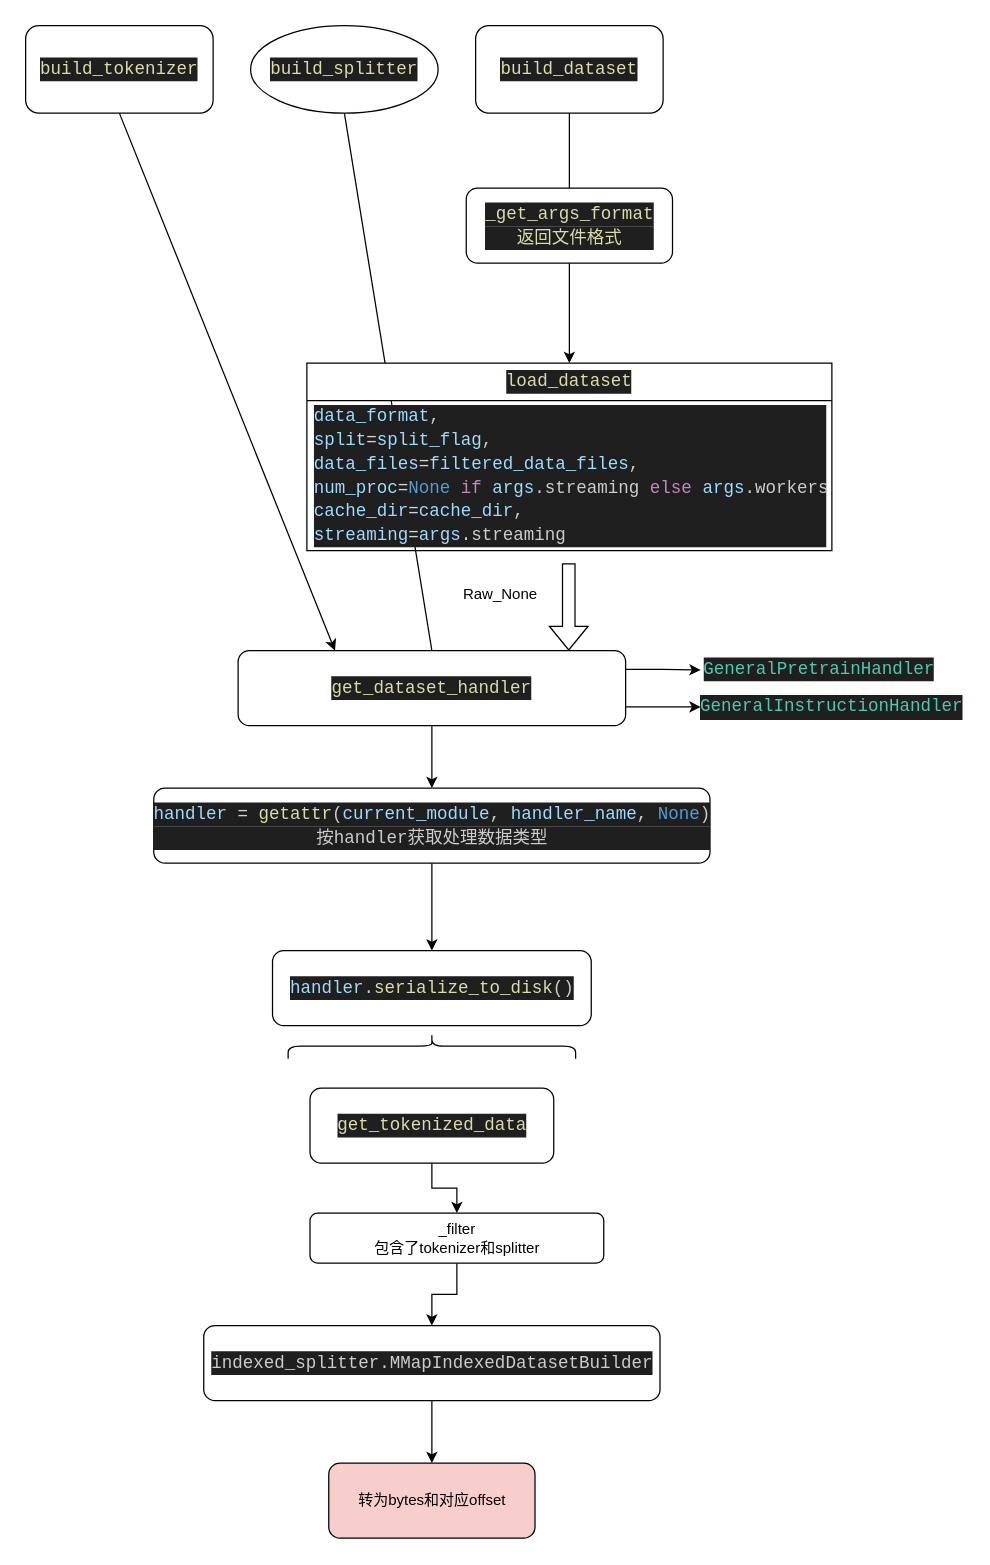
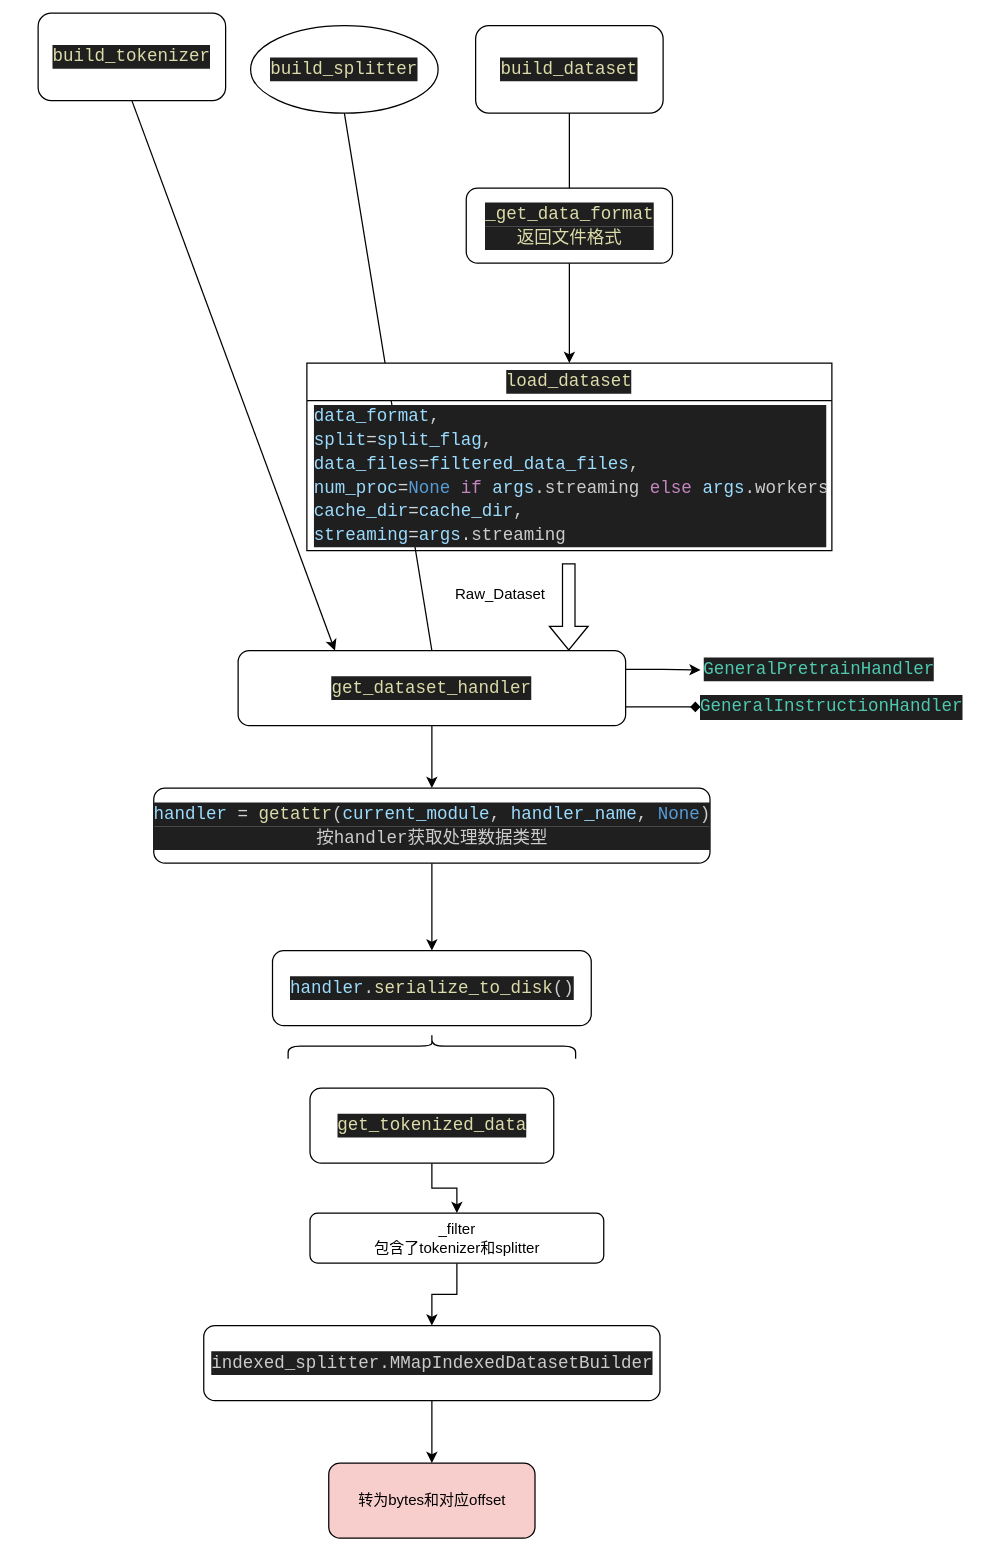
(119, 69) -> (132, 57)
(570, 226) -> (570, 226)
(501, 594) -> (501, 594)
(691, 707) -> (690, 707)
